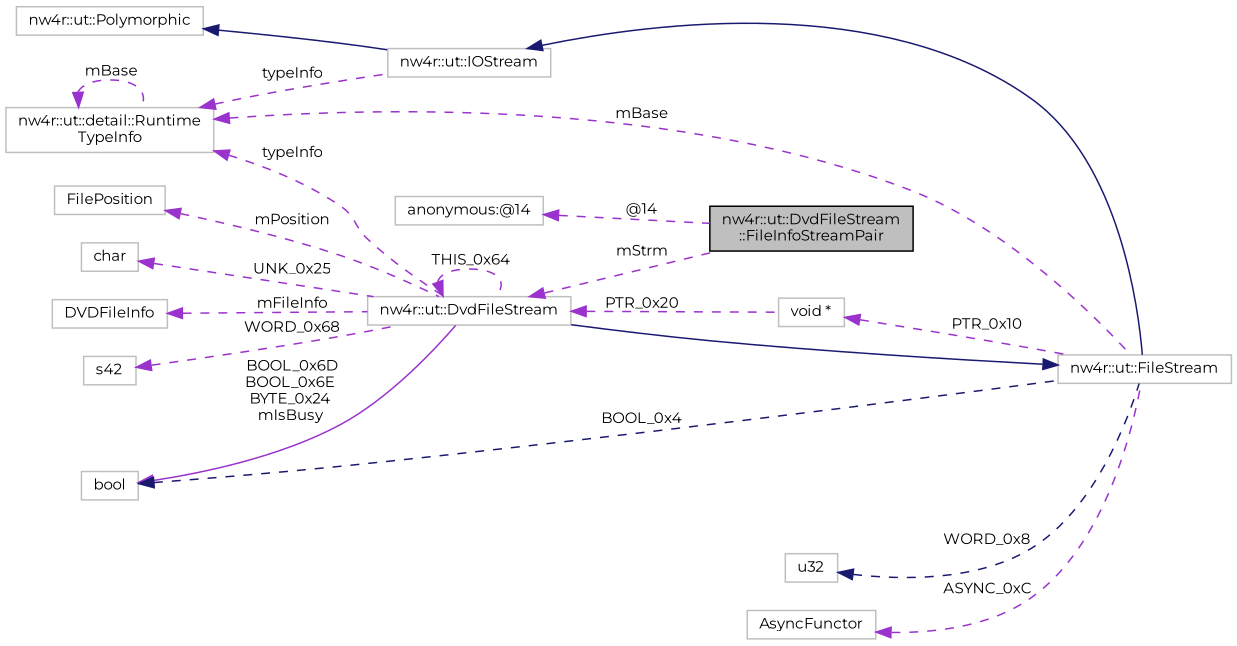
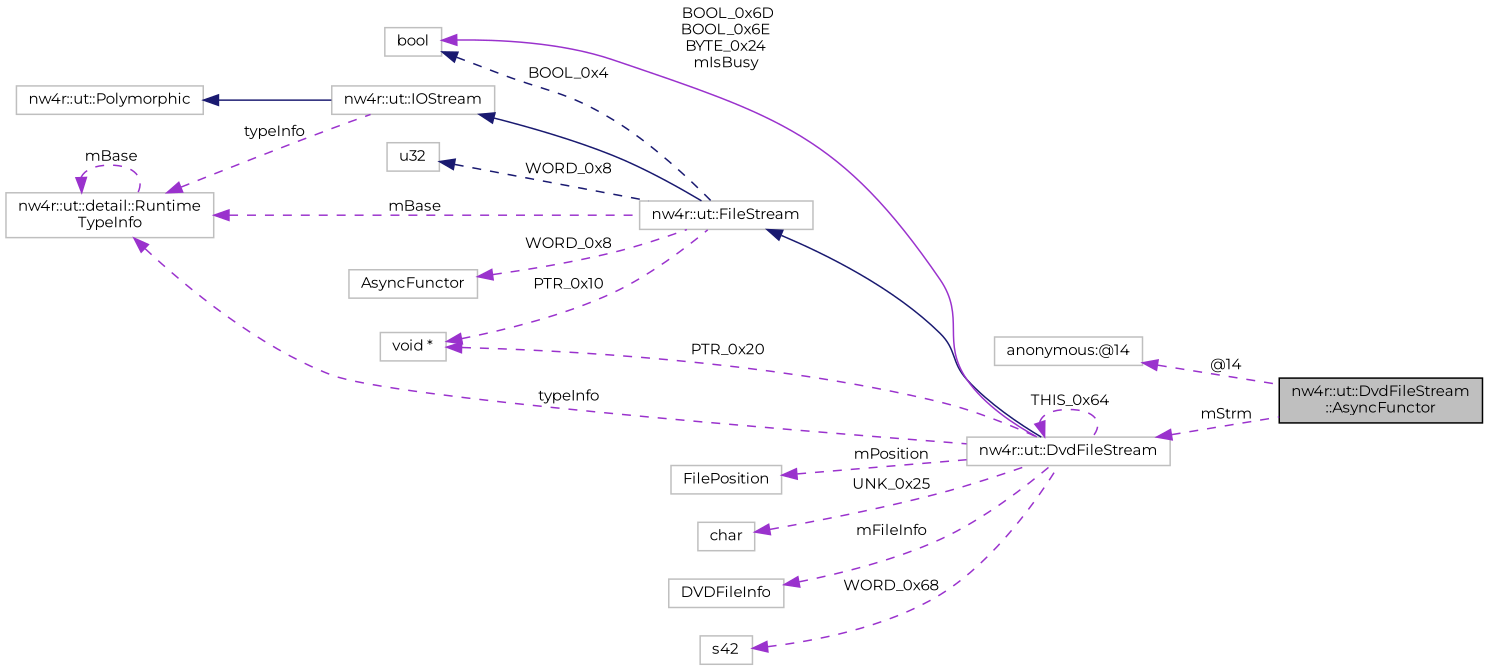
(811, 229) -> (1381, 401)
(682, 312) -> (754, 369)
(986, 590) -> (567, 244)
